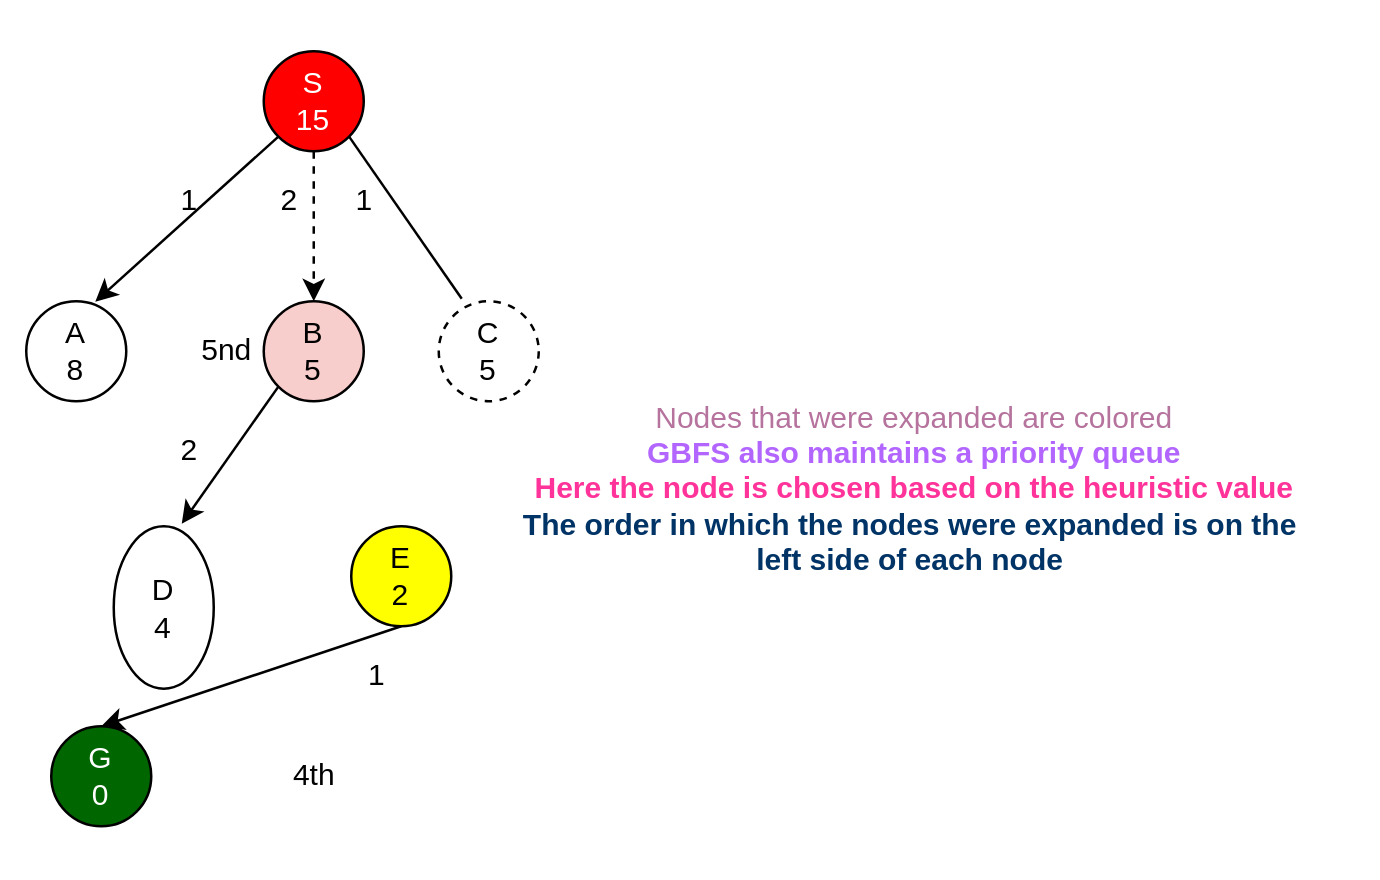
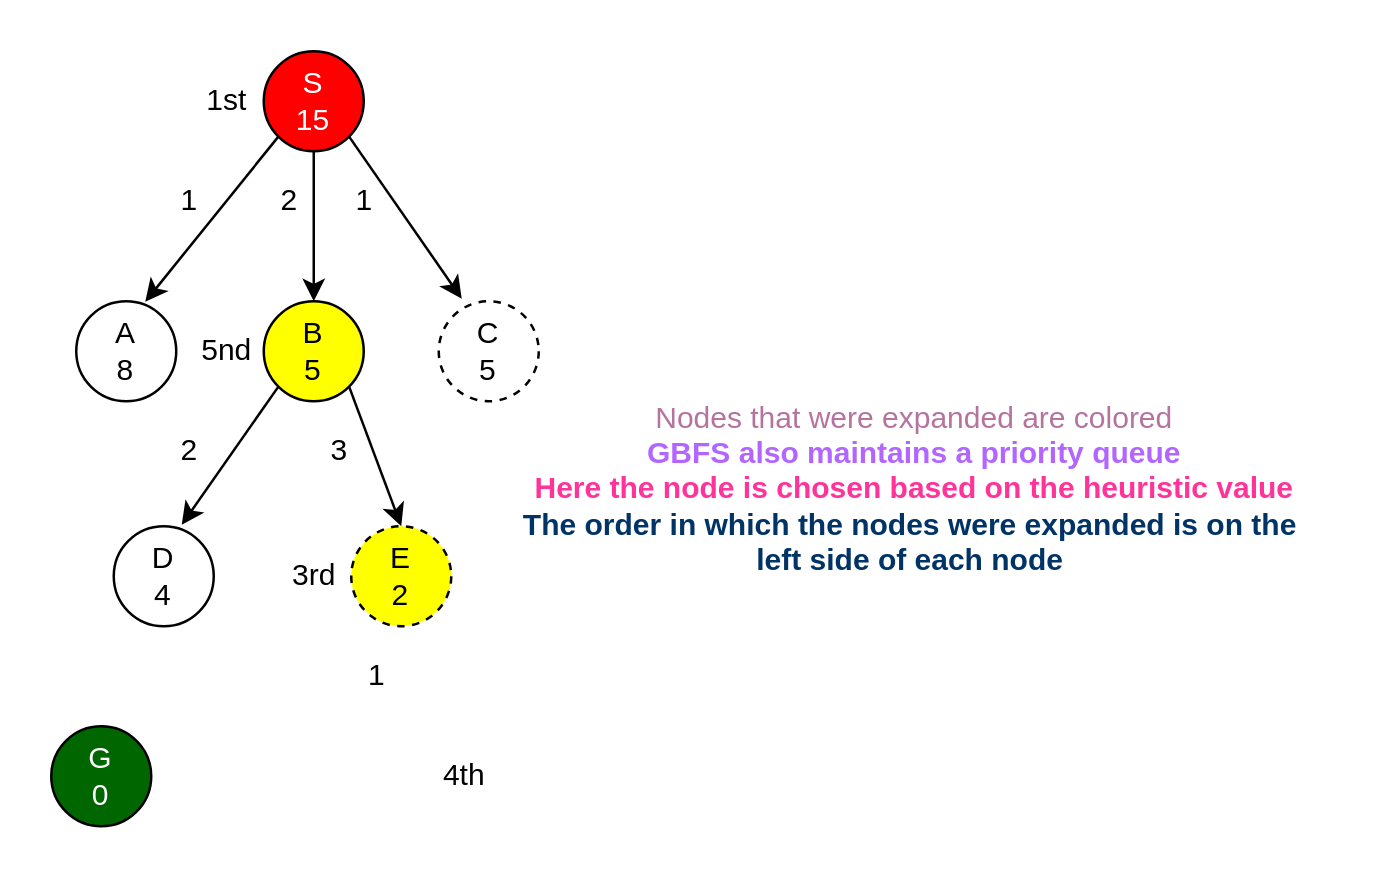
none -> (226, 101)
(314, 221) -> (314, 221)
(456, 291) -> (452, 284)
(76, 351) -> (126, 351)
(314, 351) -> (314, 351)
none -> (372, 448)
none -> (339, 451)
none -> (314, 576)
(401, 576) -> (401, 576)
(164, 608) -> (164, 576)
(259, 674) -> none
(314, 776) -> (464, 776)
